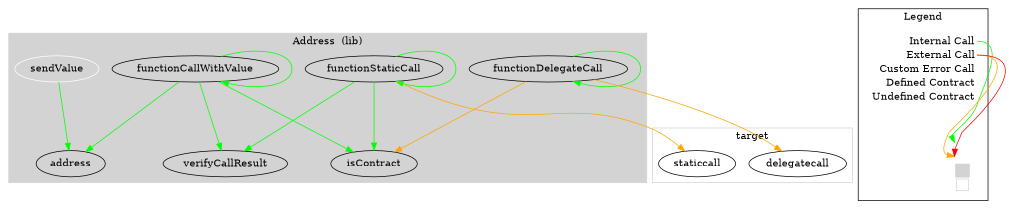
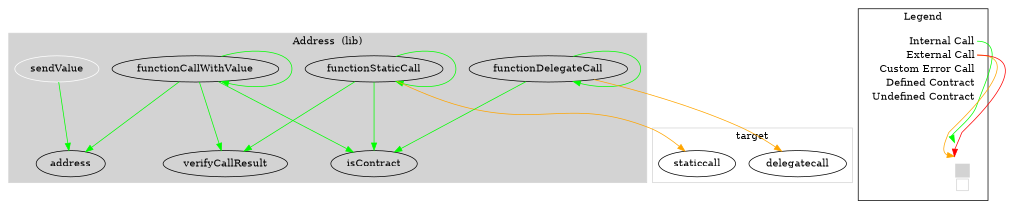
(463, 115) -> (463, 115)
